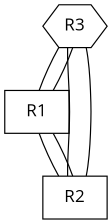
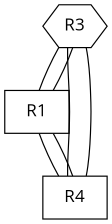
(75, 198) -> (75, 198)
